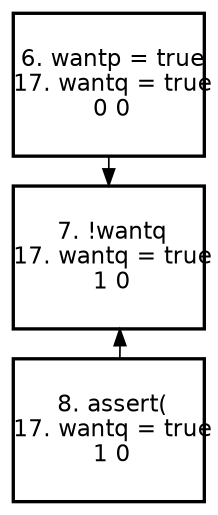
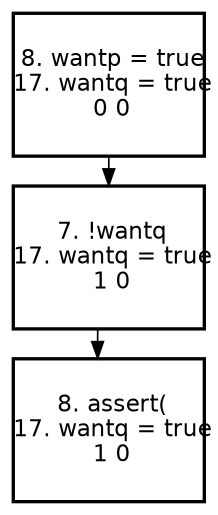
(109, 85) -> (109, 85)
(120, 352) -> (98, 335)
